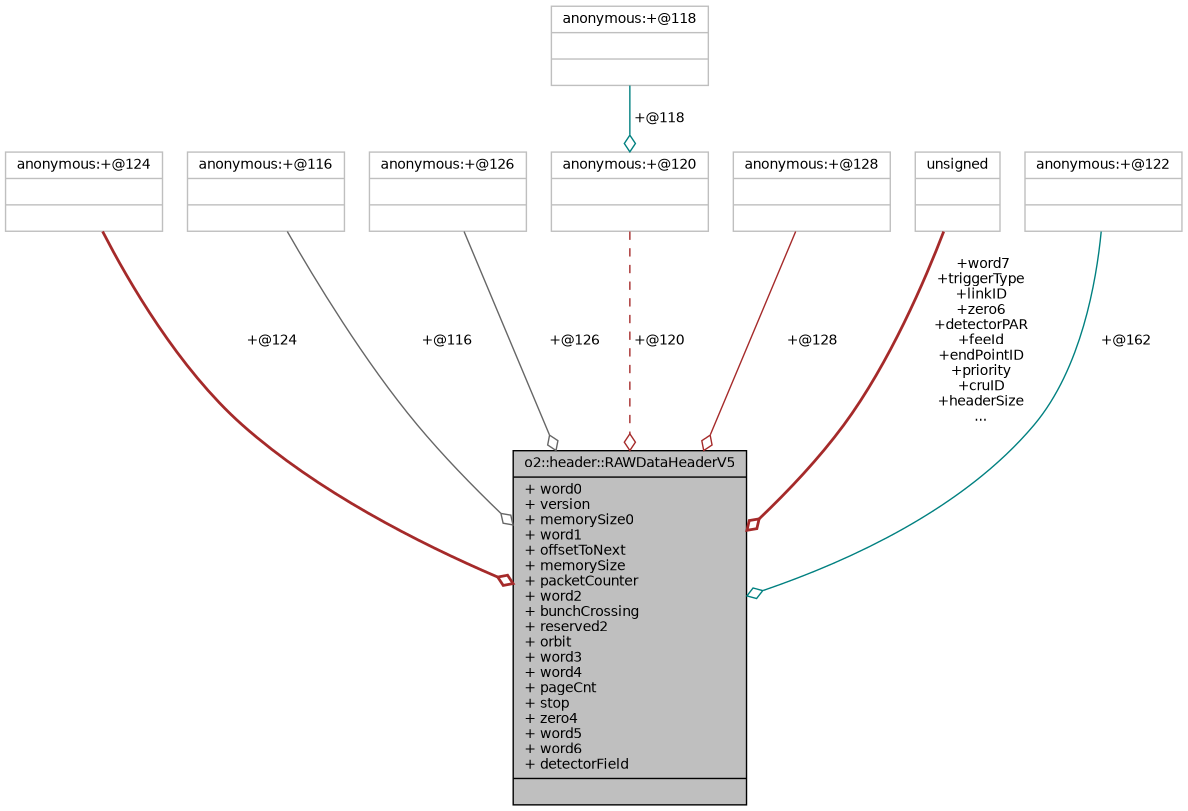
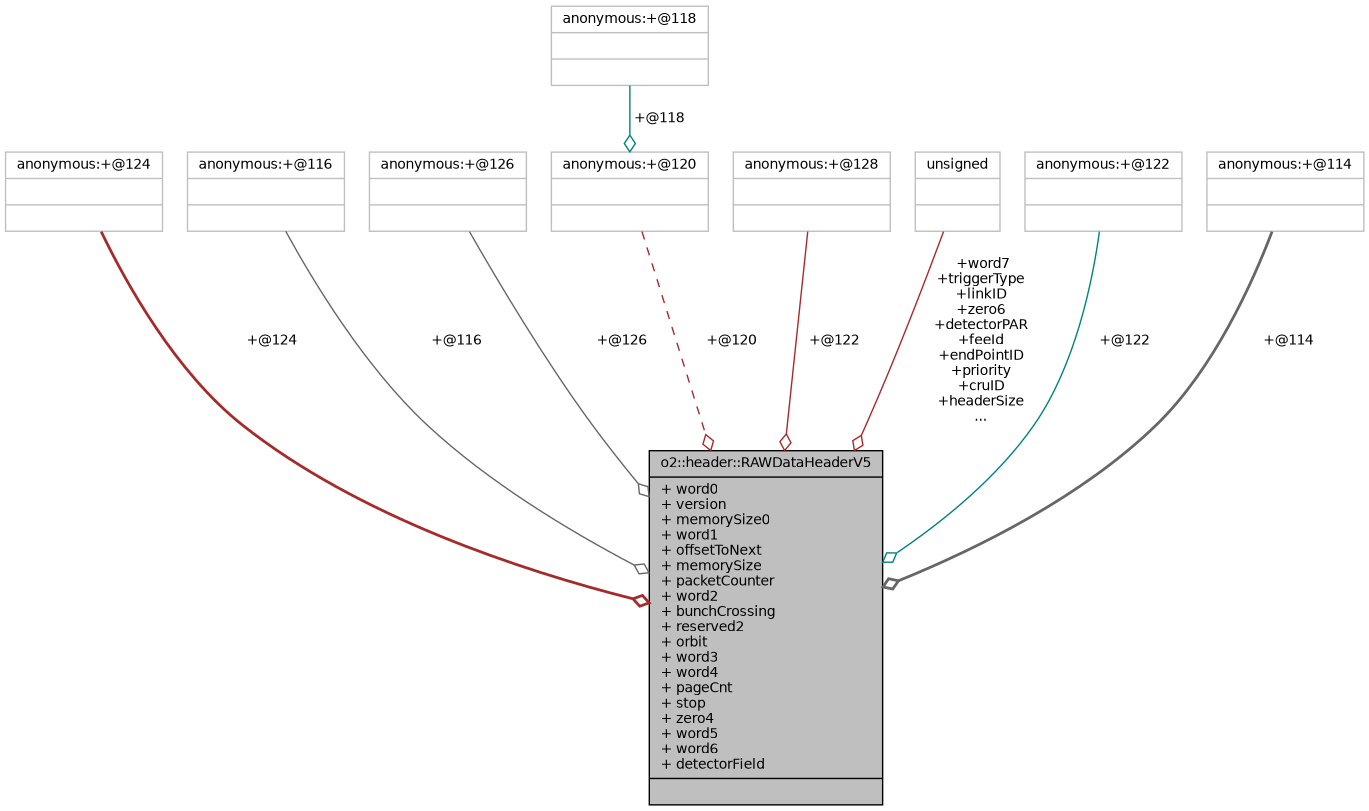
none -> (1285, 192)
(810, 341) -> (833, 341)
(1124, 341) -> (1123, 341)
(869, 387) -> (904, 334)
